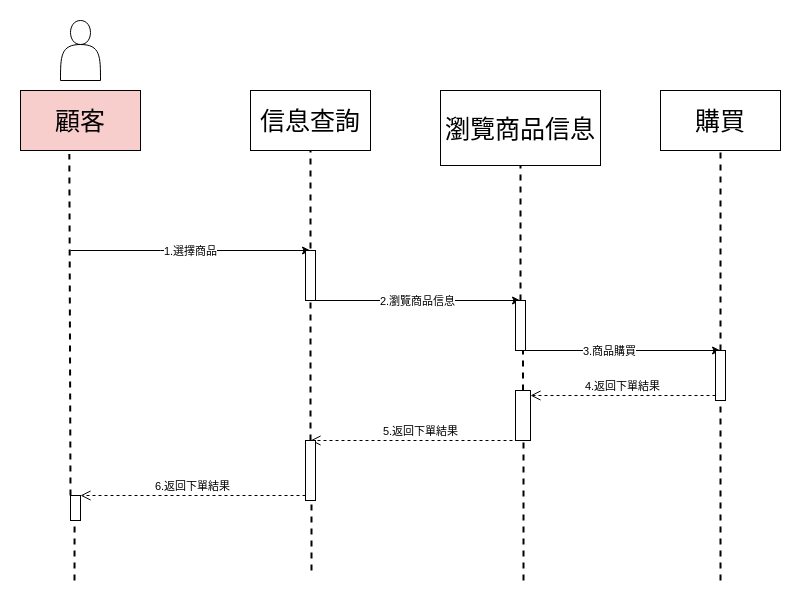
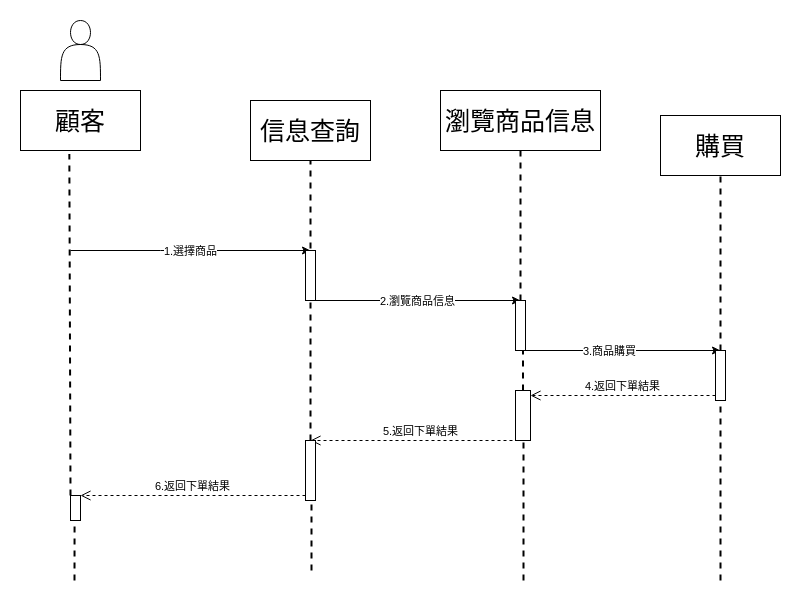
(81, 121) -> (81, 121)
(311, 121) -> (311, 131)
(721, 121) -> (721, 146)
(521, 128) -> (521, 121)
